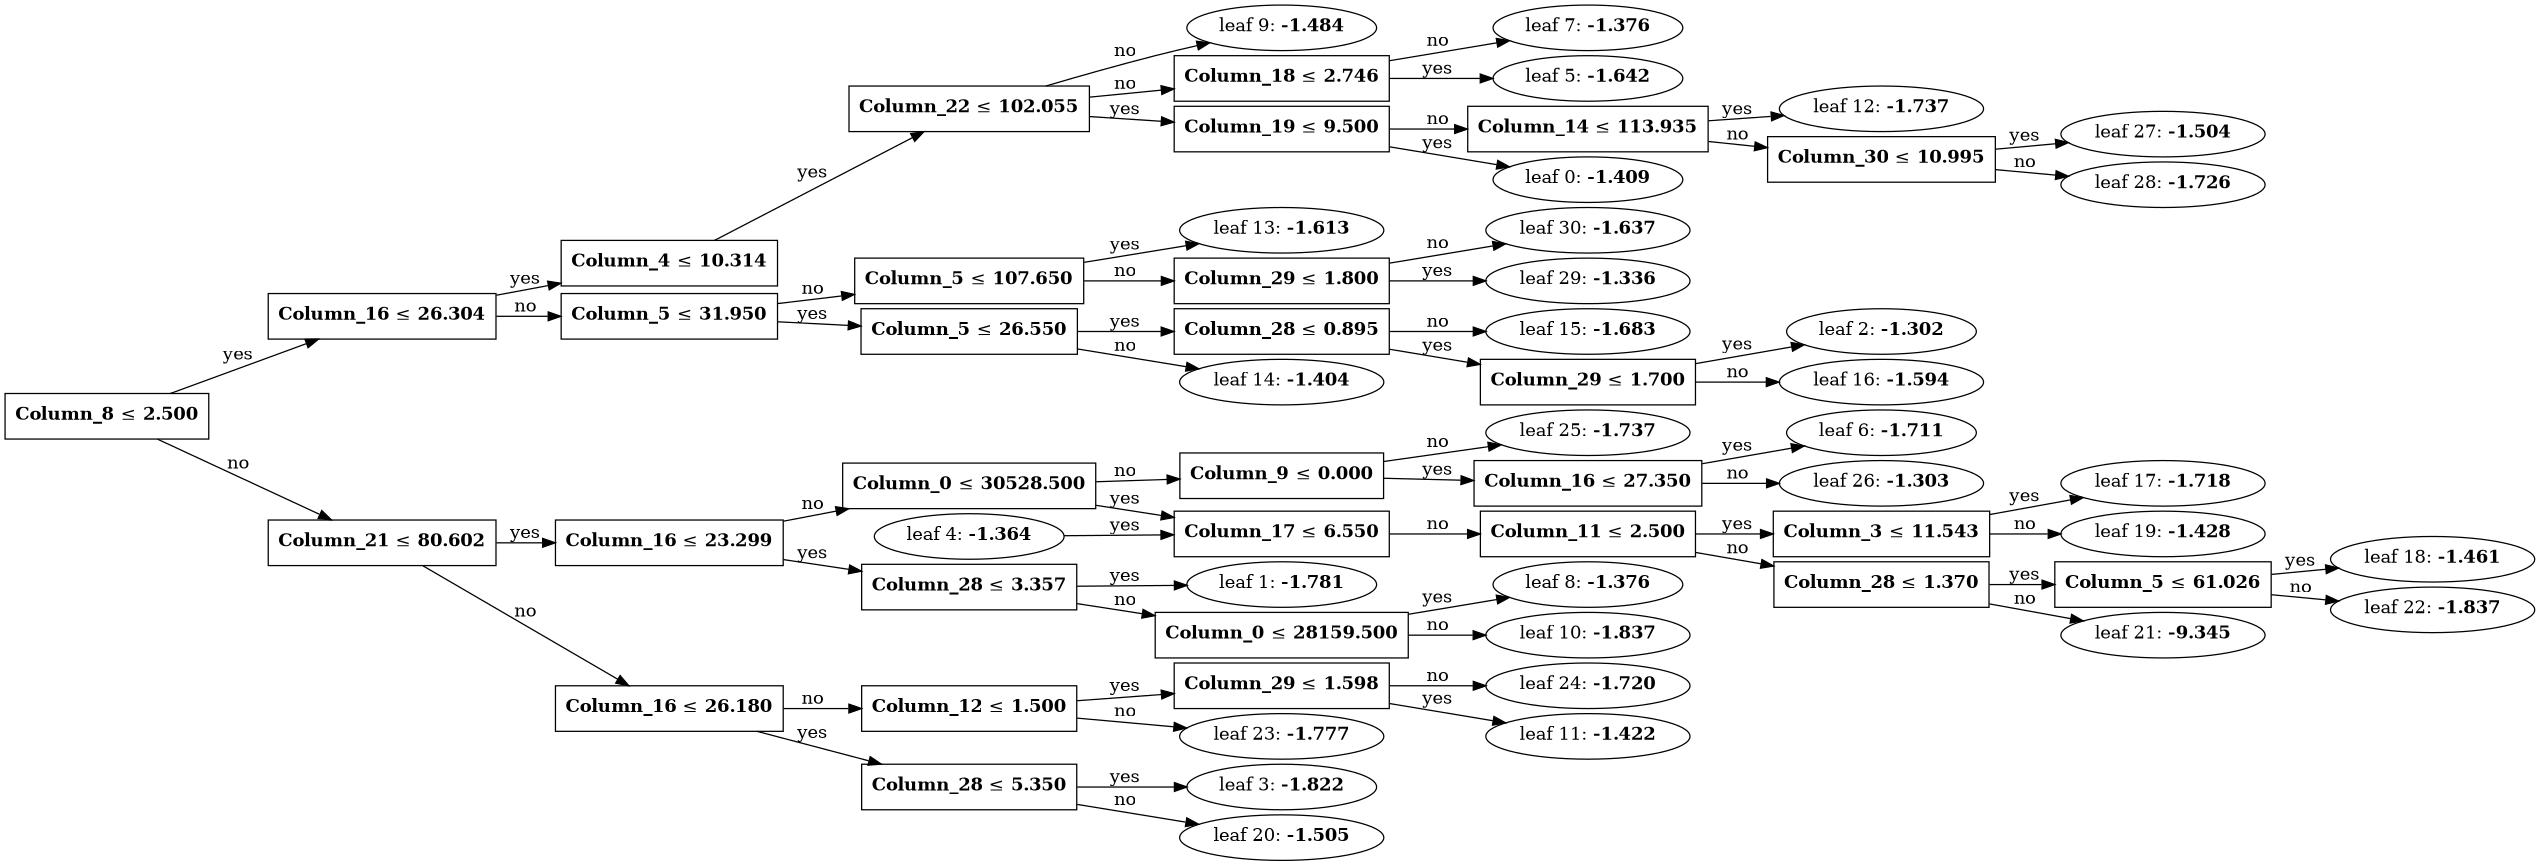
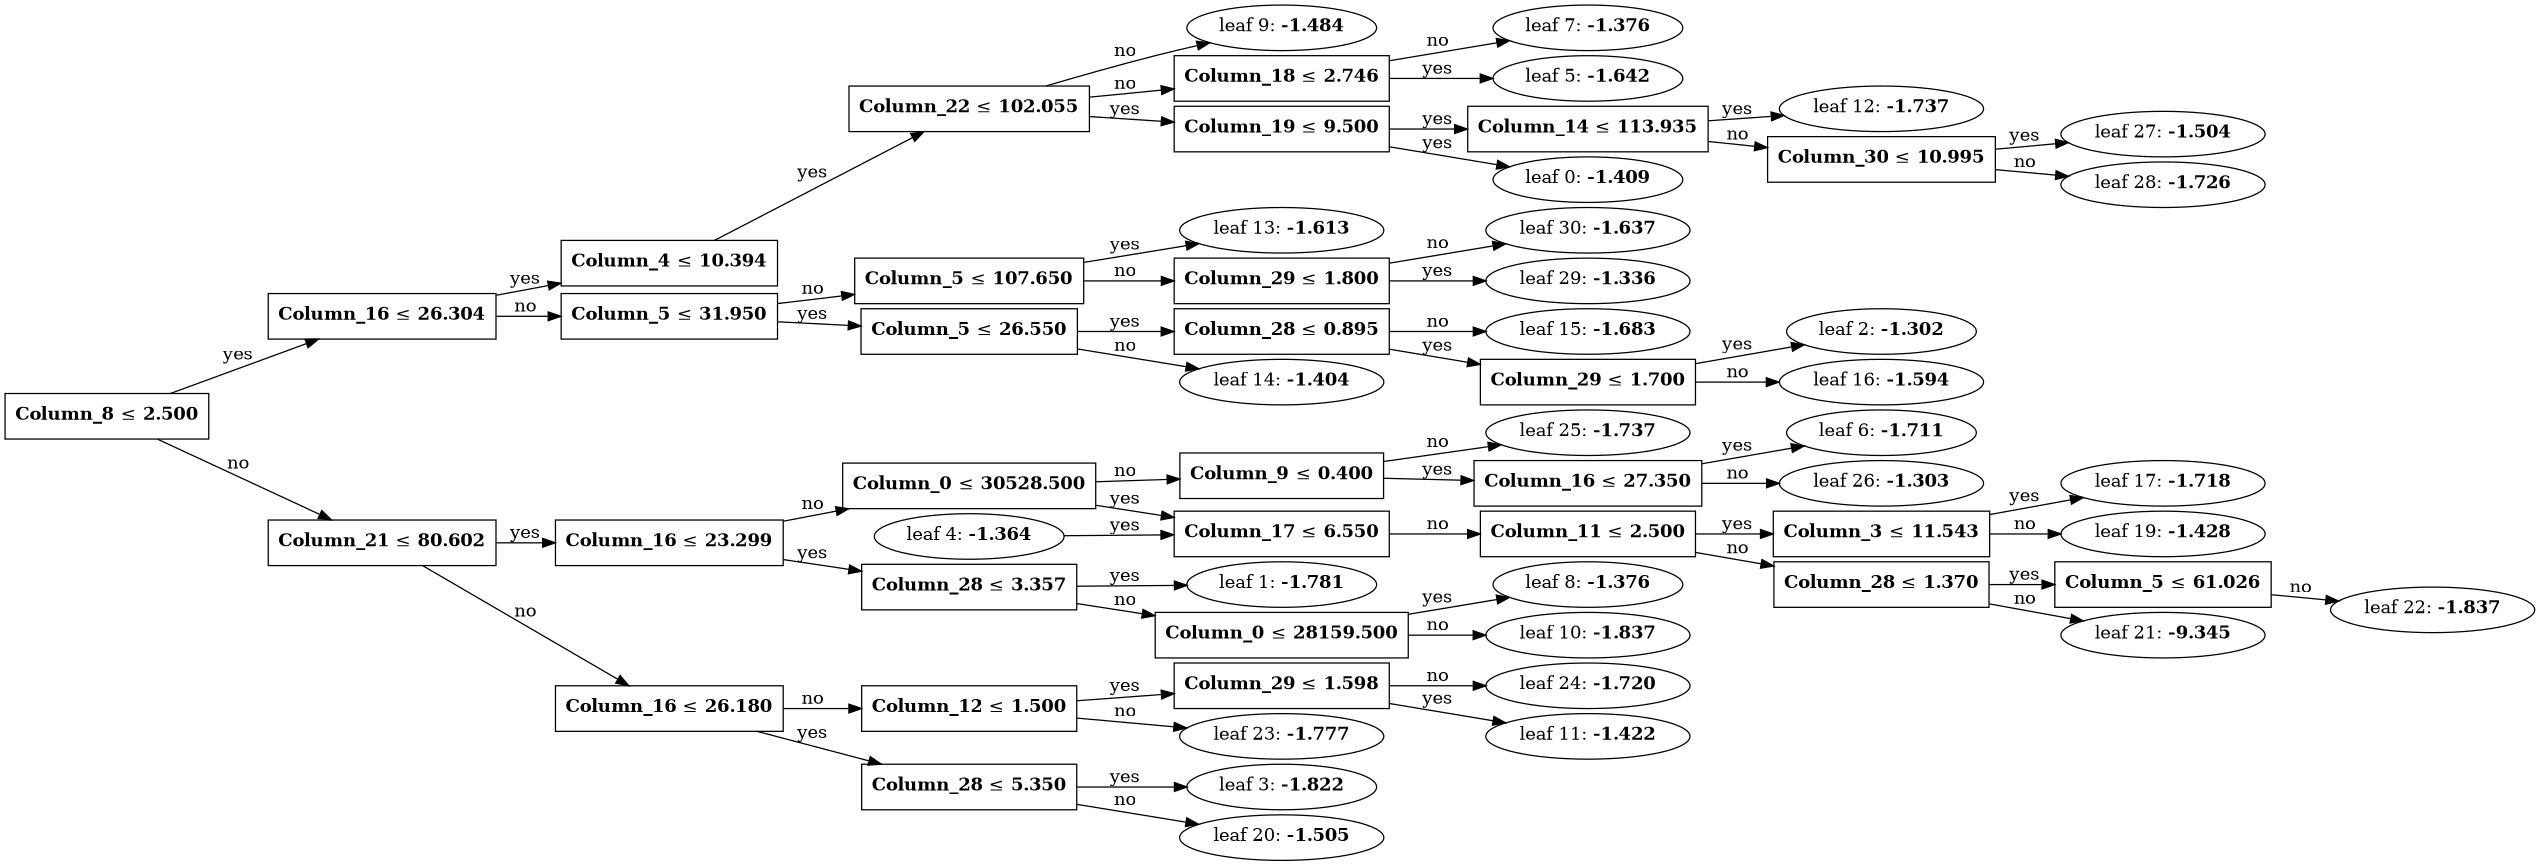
(1438, 120) -> (1438, 120)
(733, 261) -> (733, 261)
(1346, 474) -> (1346, 474)
(2433, 559) -> none
